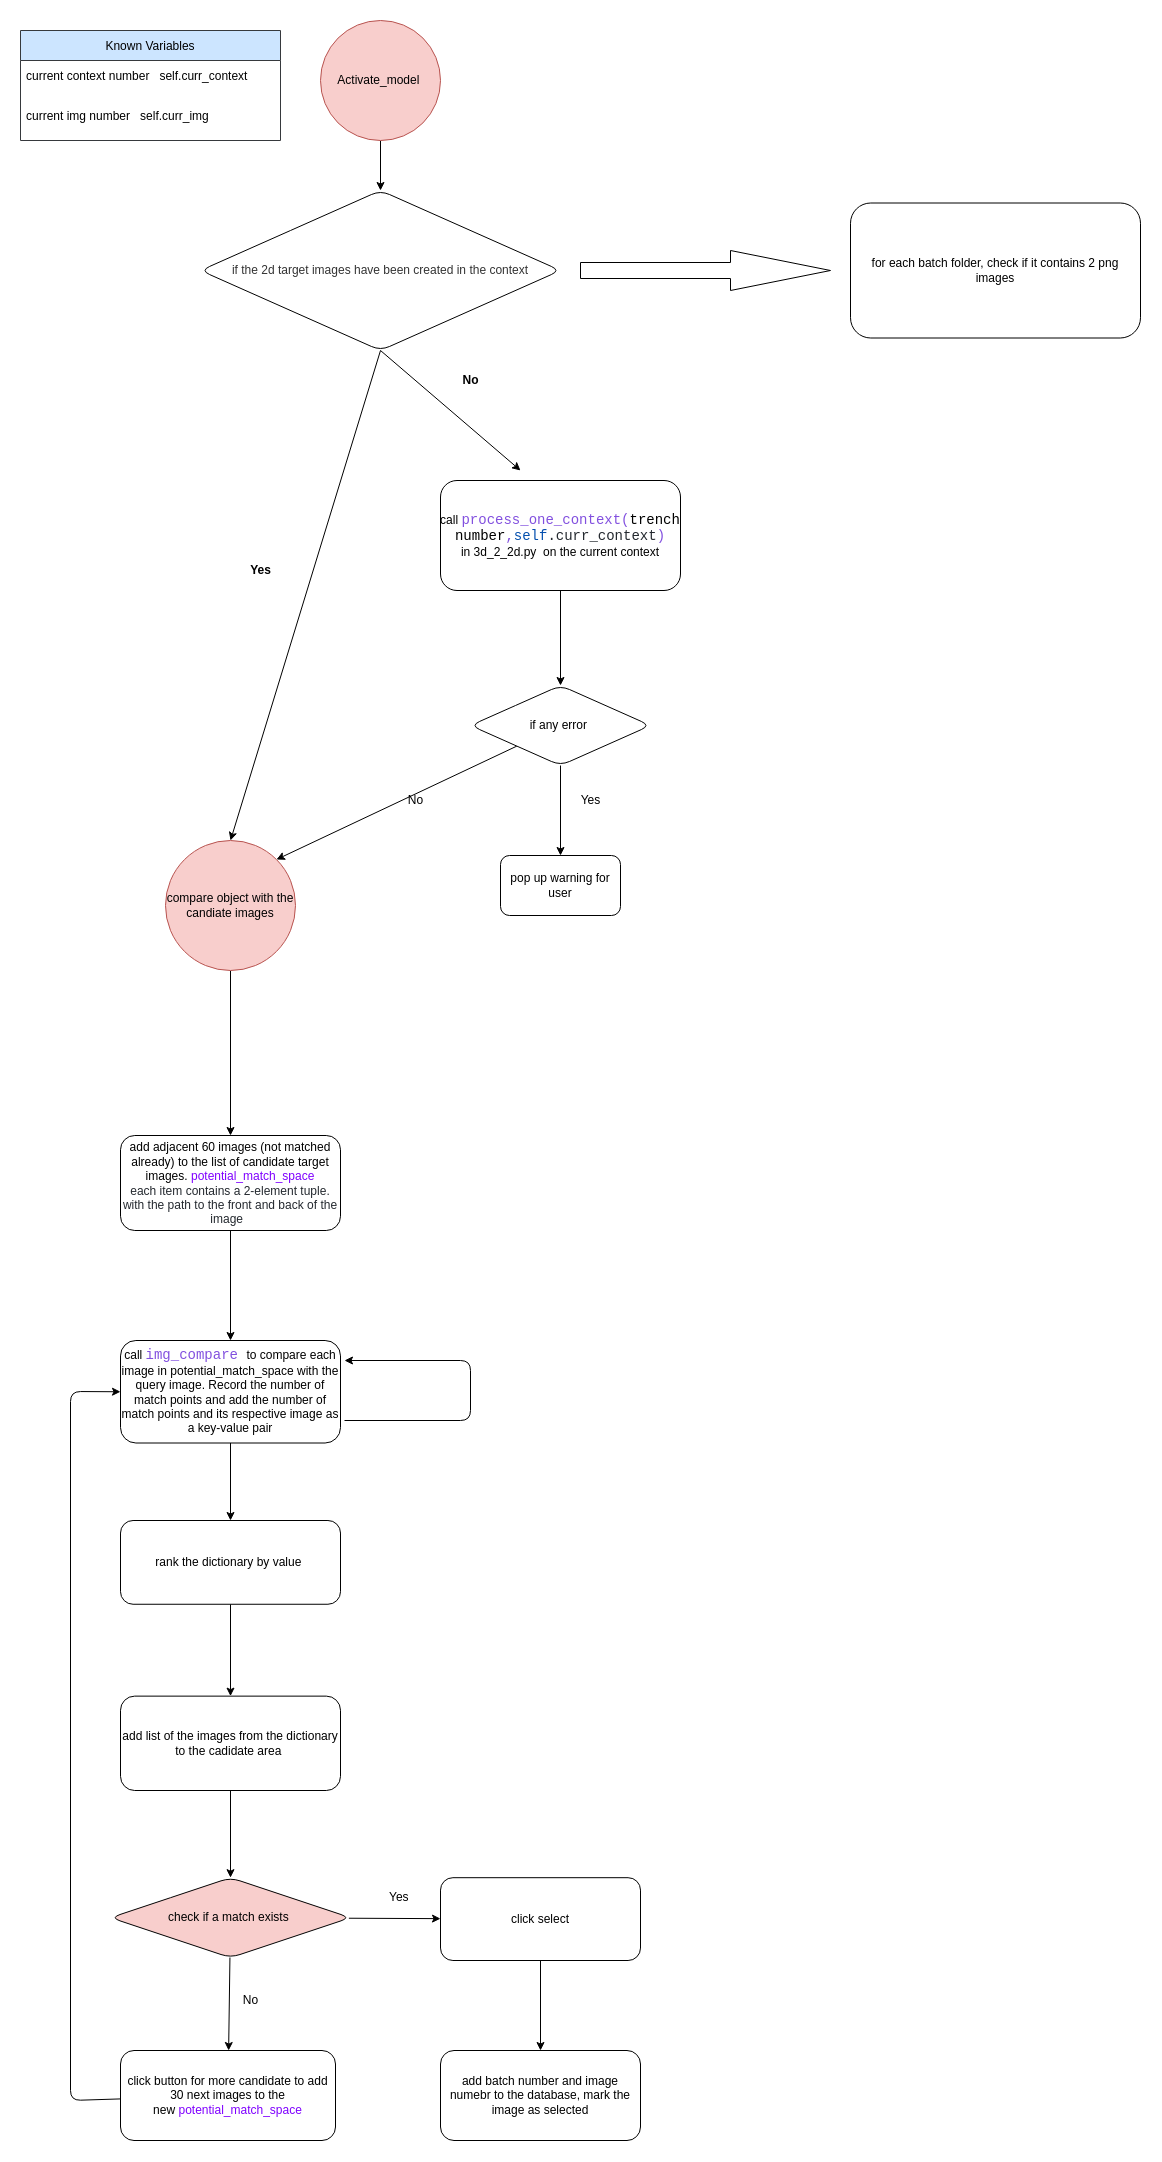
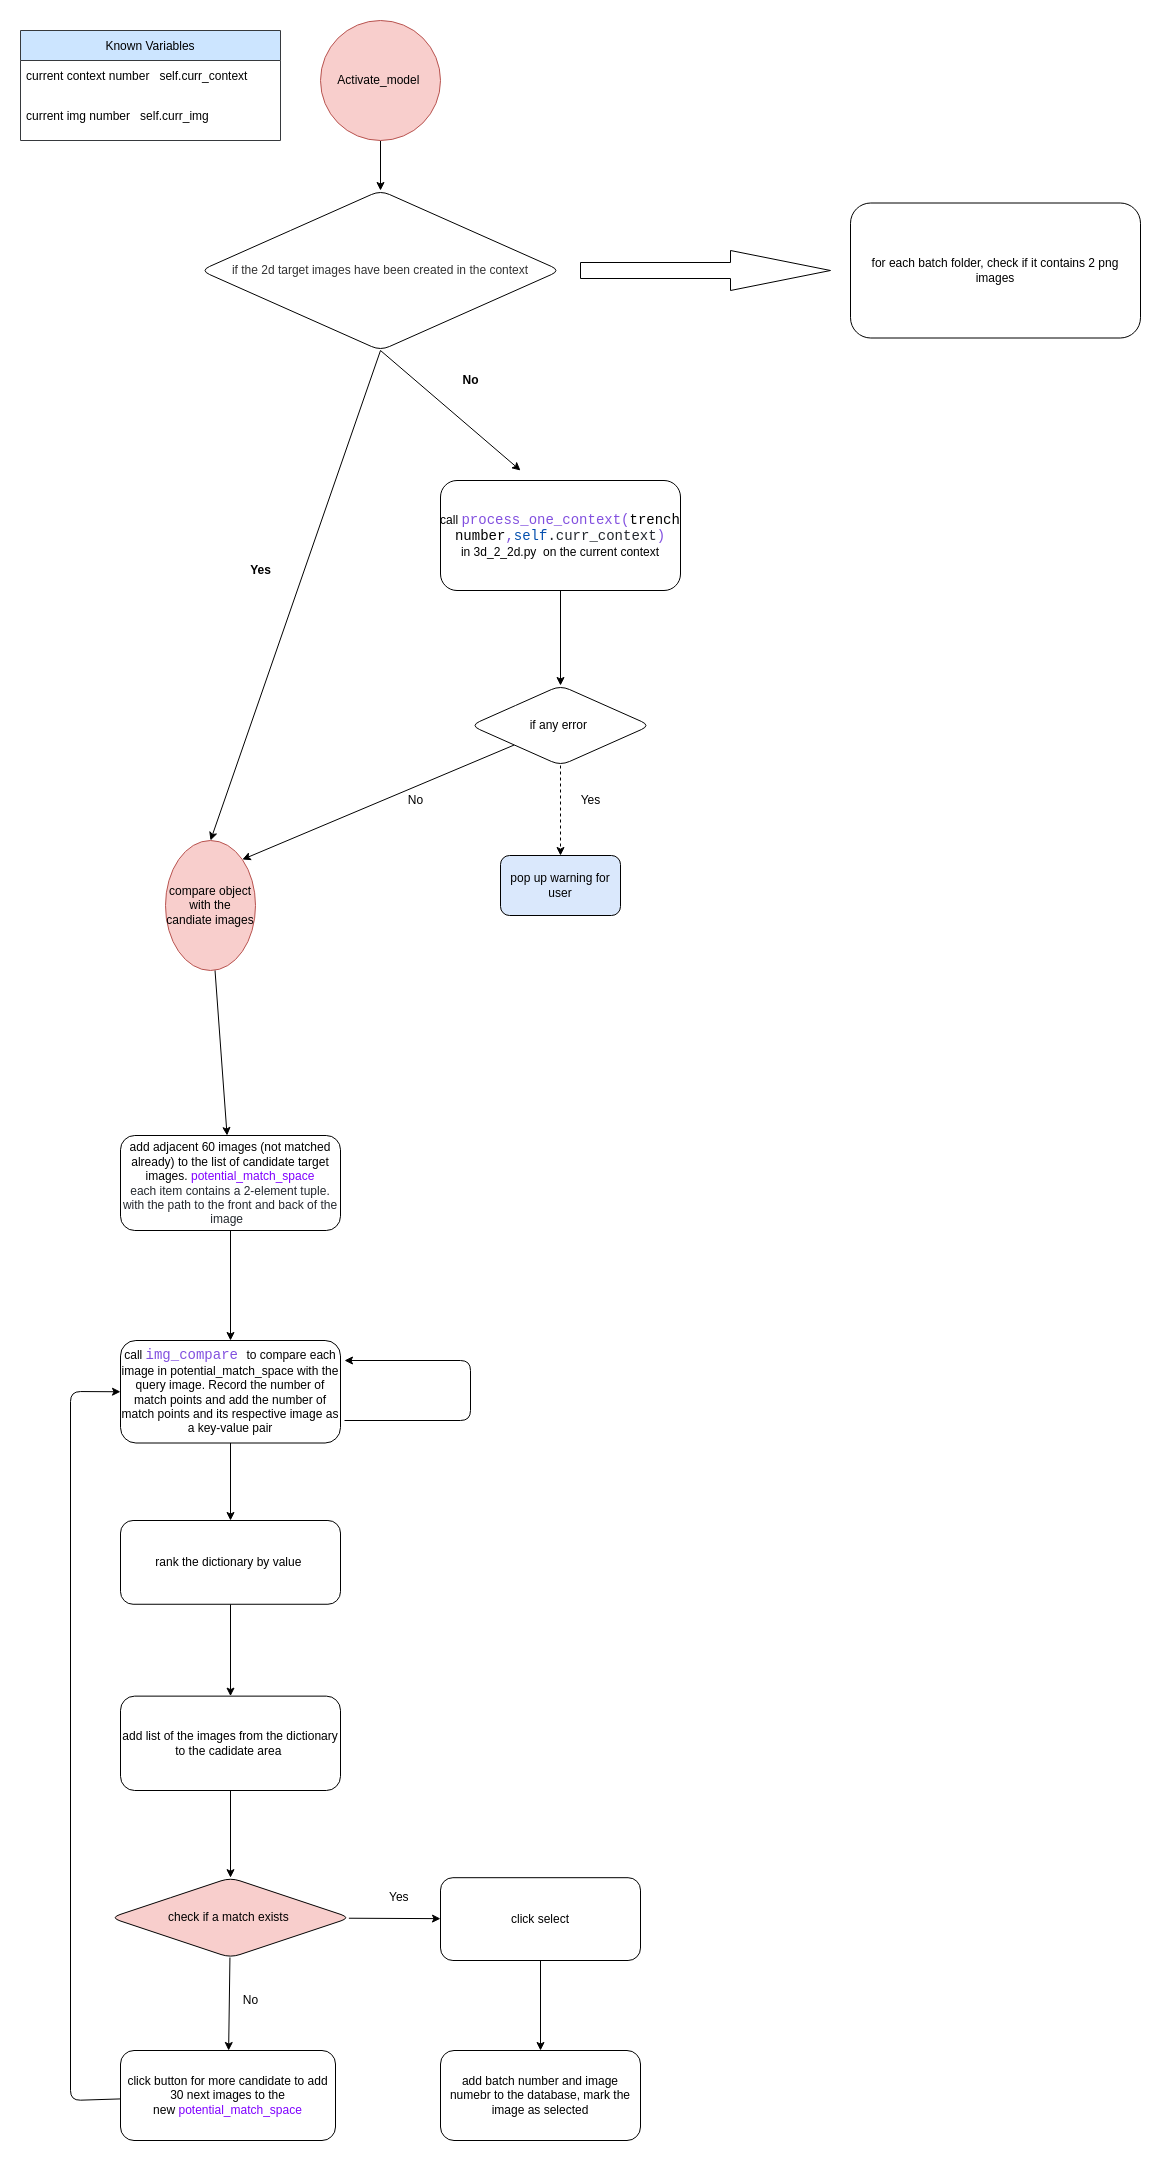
(561, 807) -> (561, 807)
(561, 886) -> (561, 886)
(231, 906) -> (211, 906)
